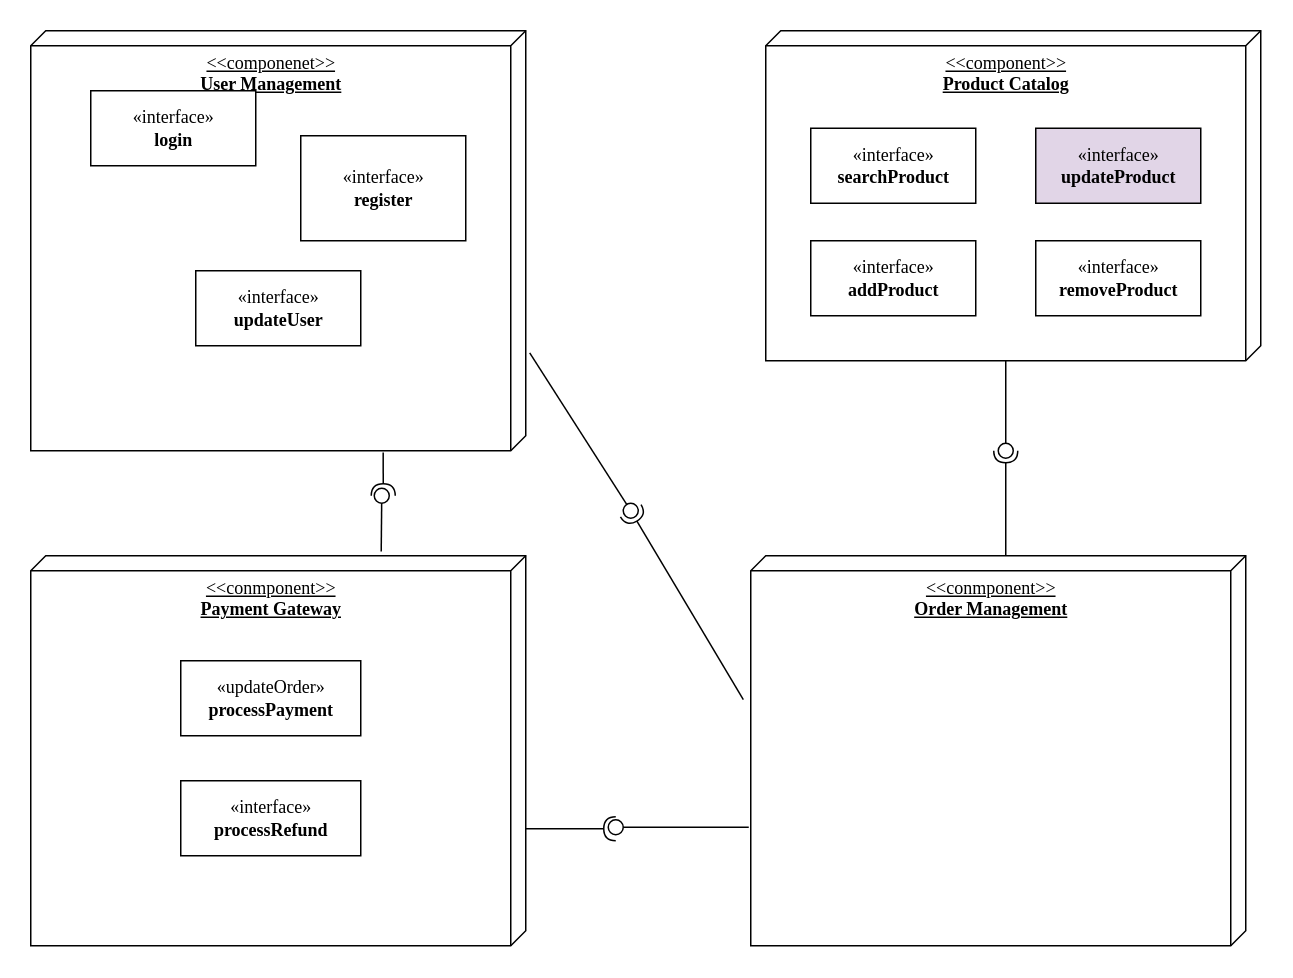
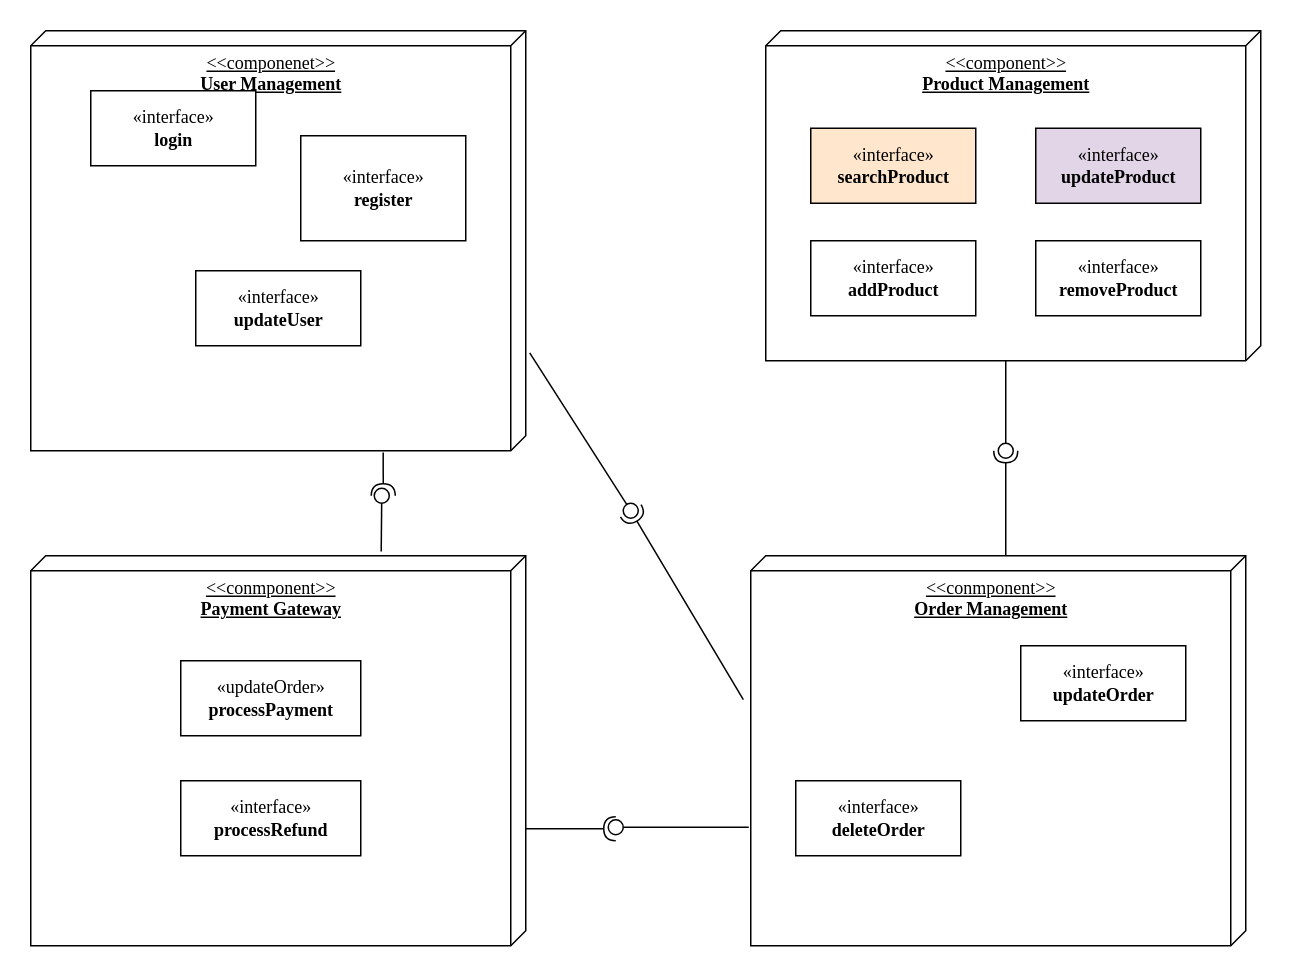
(1007, 75) -> (1007, 75)
(893, 166) -> (893, 166)
none -> (1103, 683)
none -> (878, 818)
